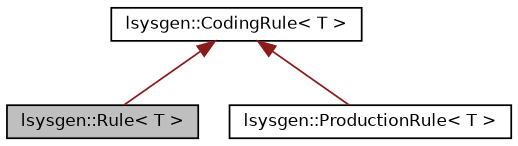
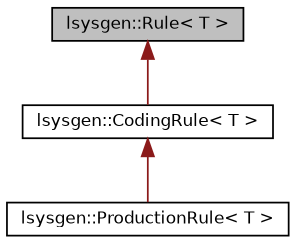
(162, 78) -> (148, 82)
